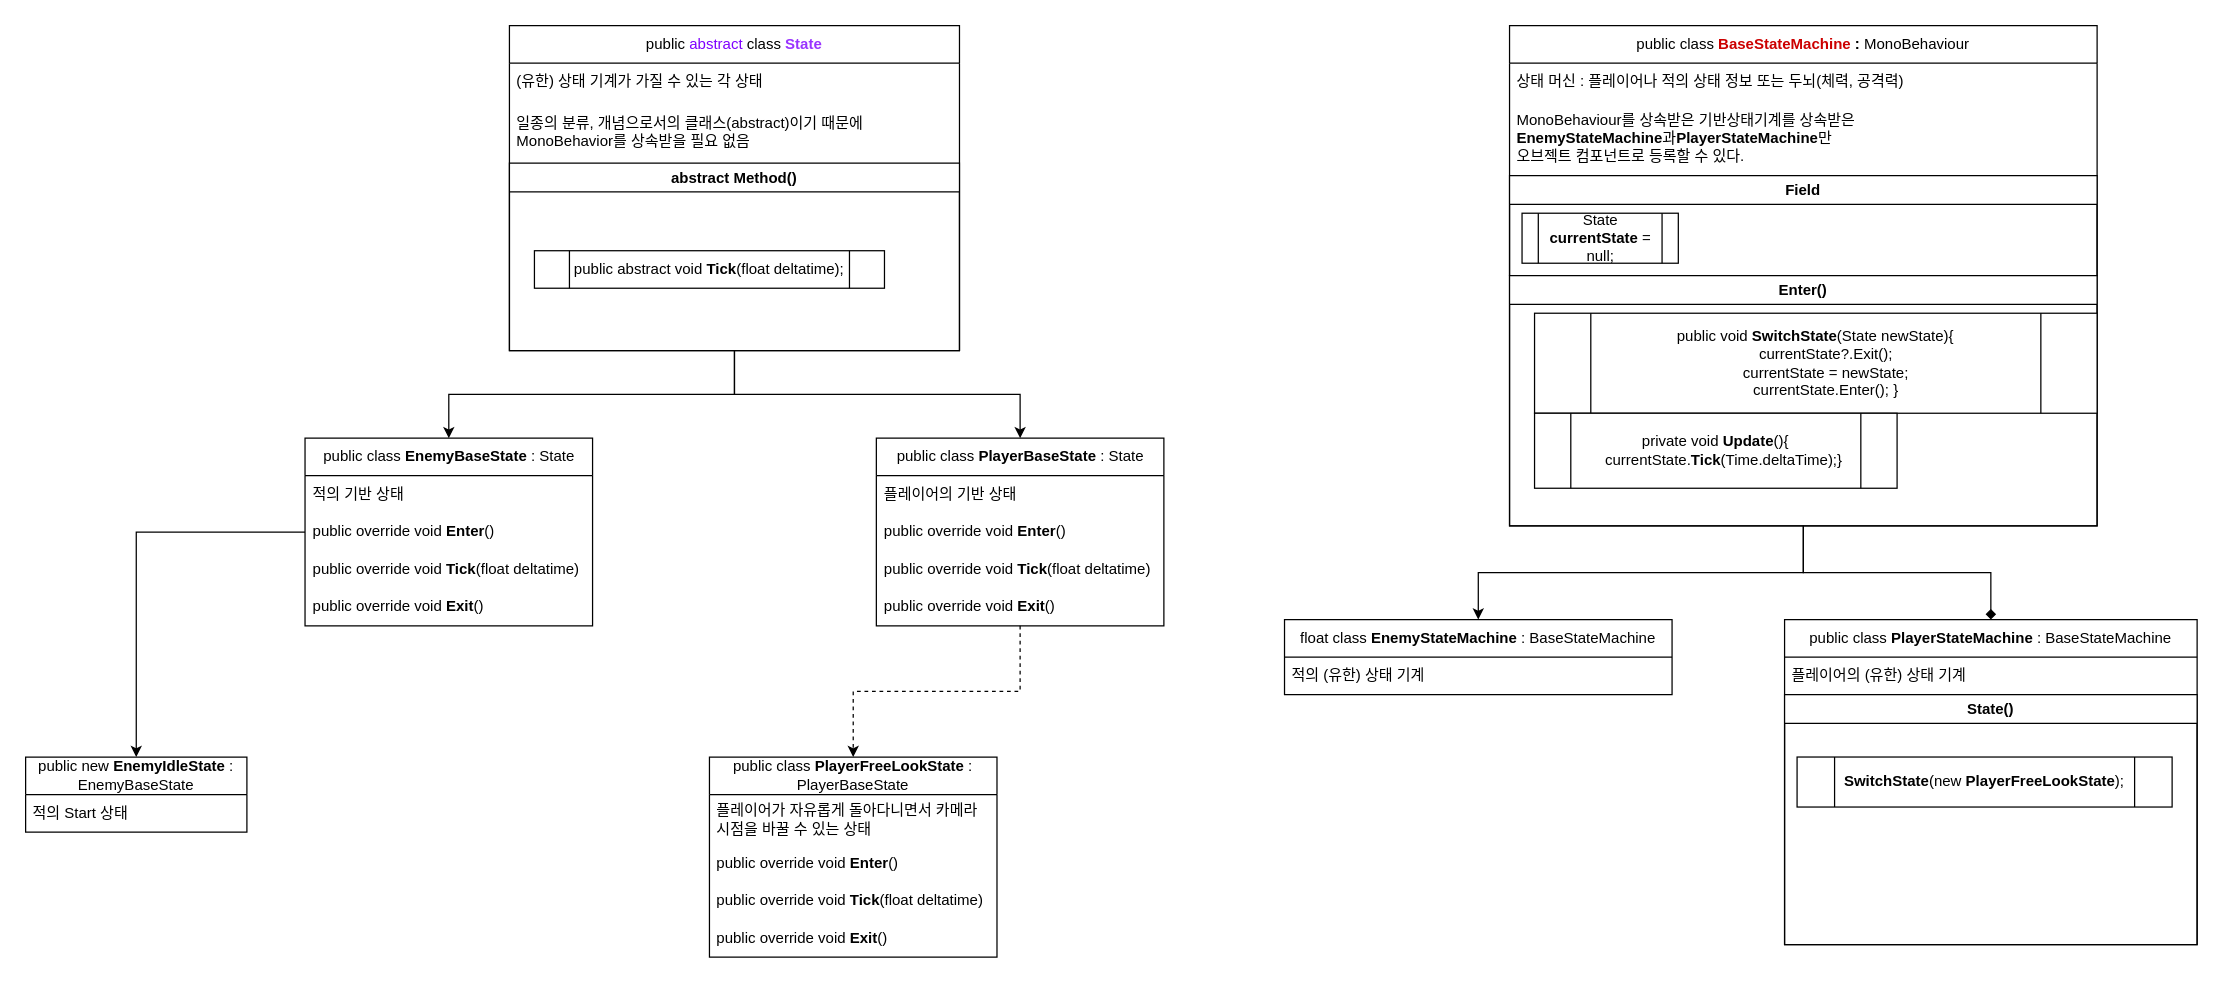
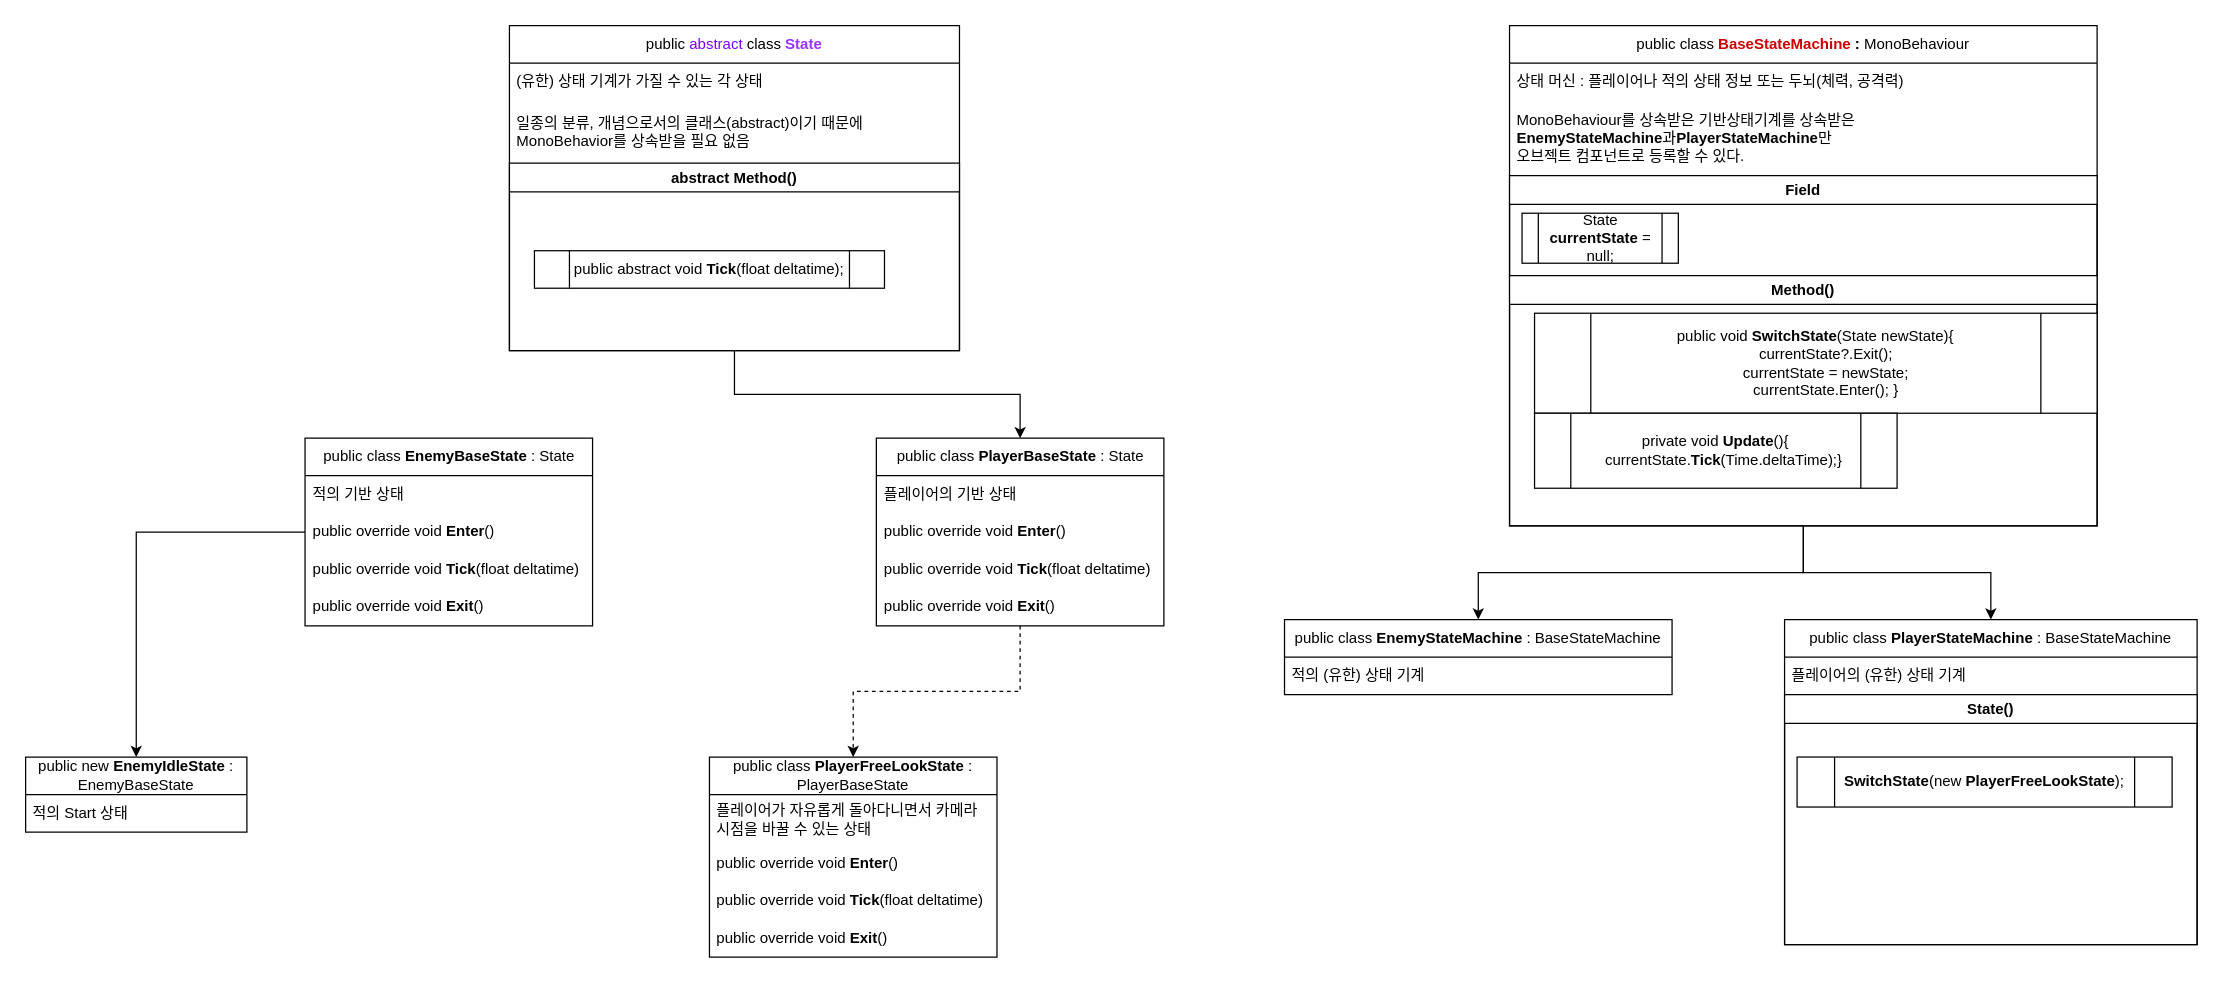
(1803, 291) -> (1803, 291)
(573, 394) -> none
(1991, 609) -> (1991, 609)
(1478, 638) -> (1478, 638)
